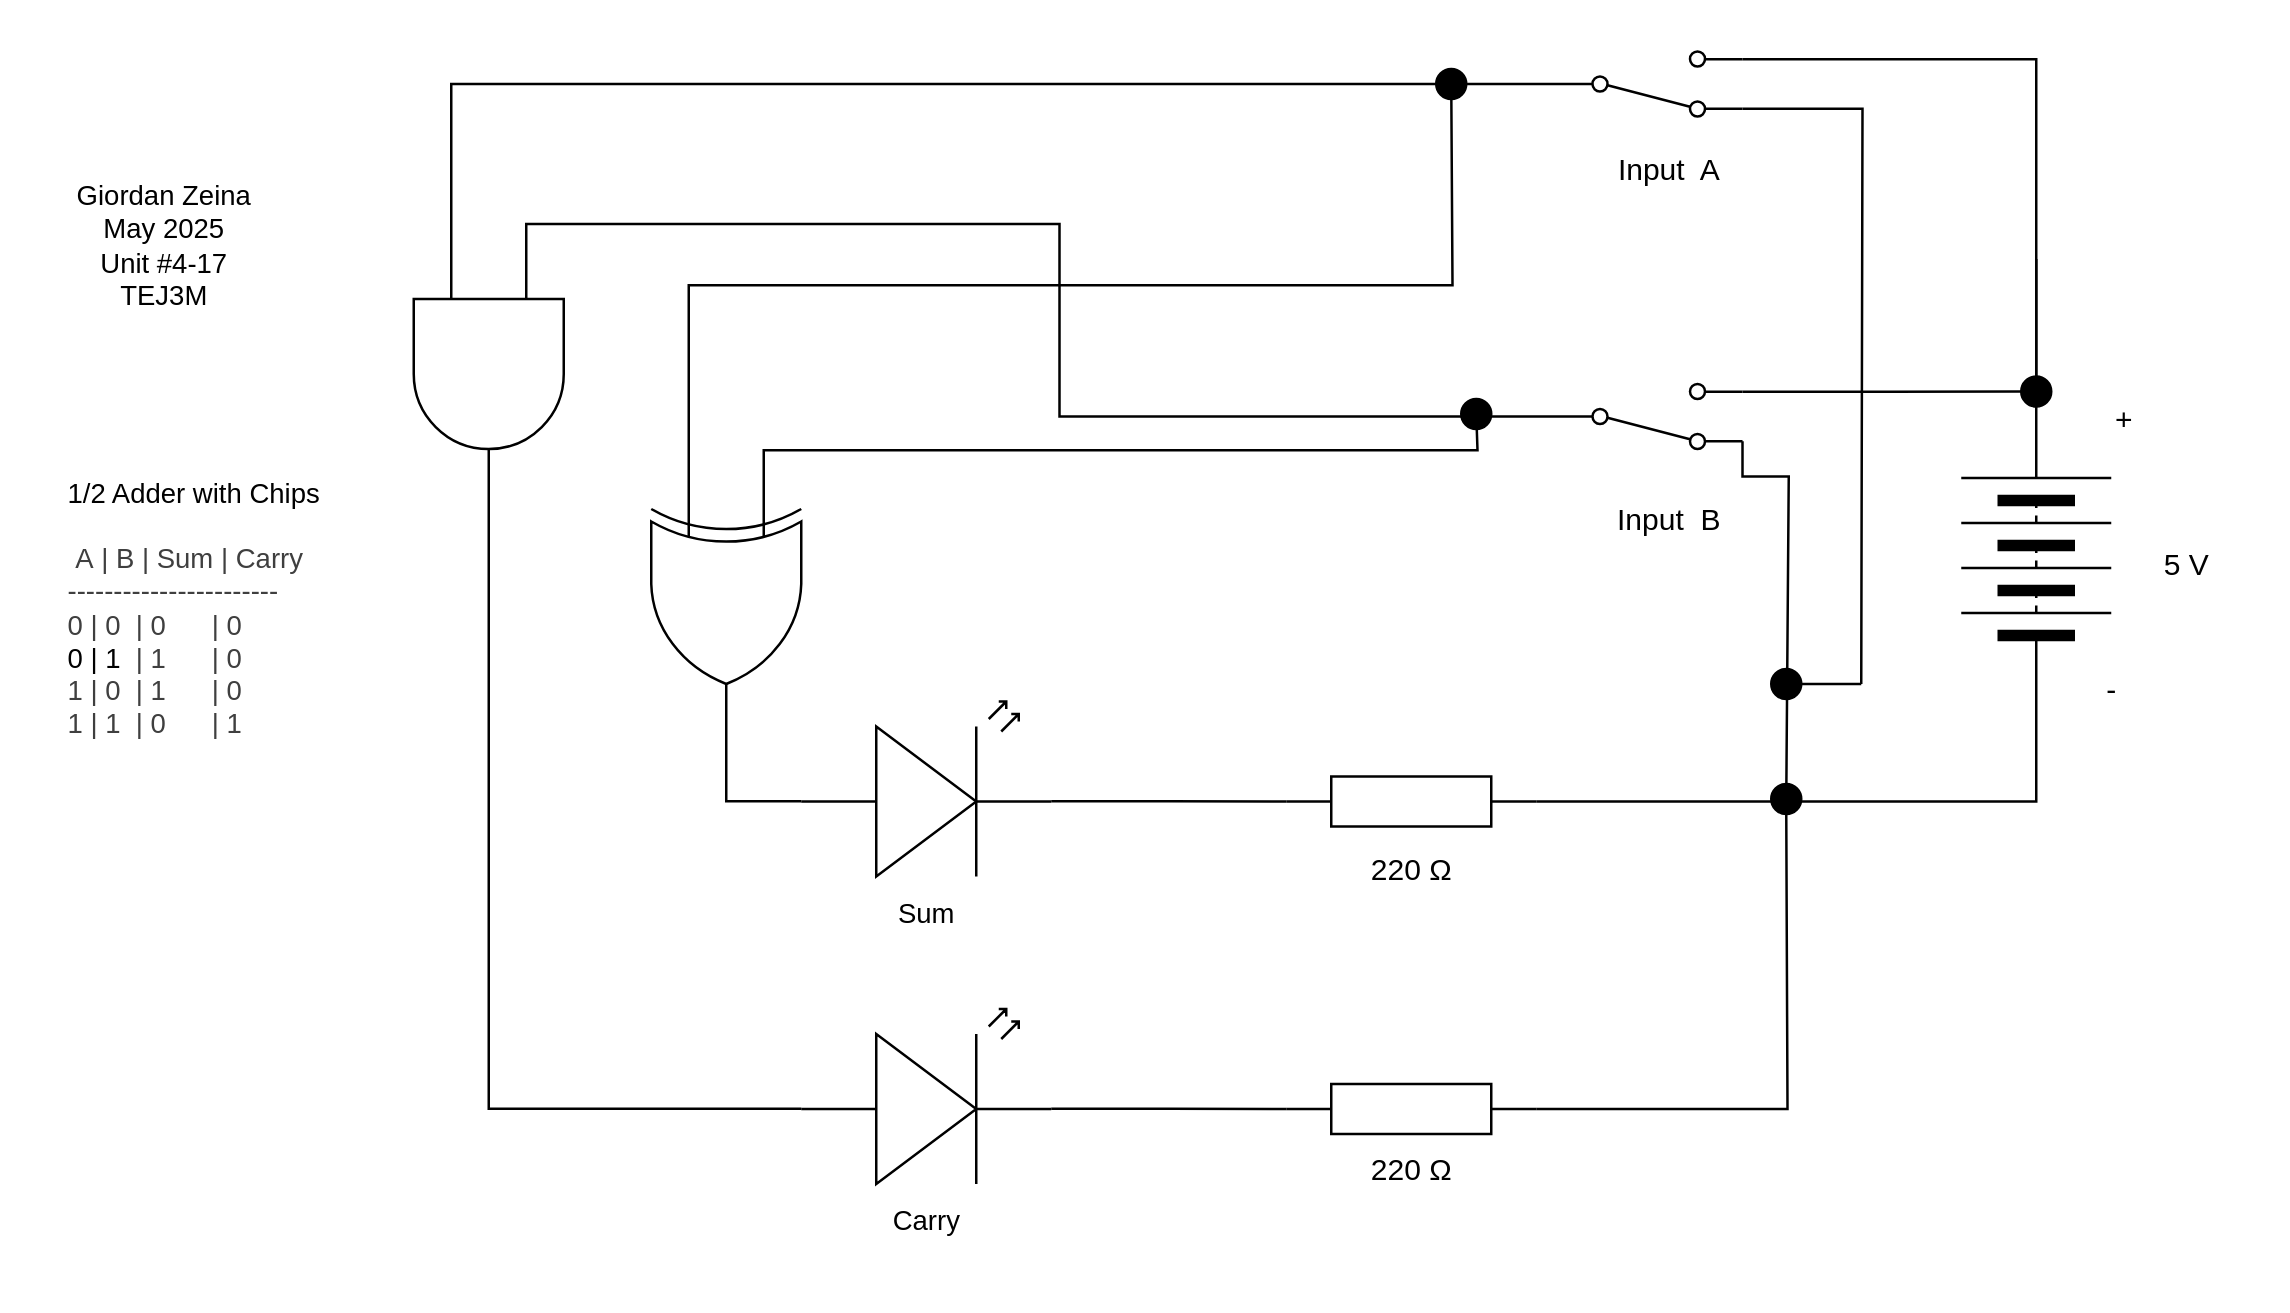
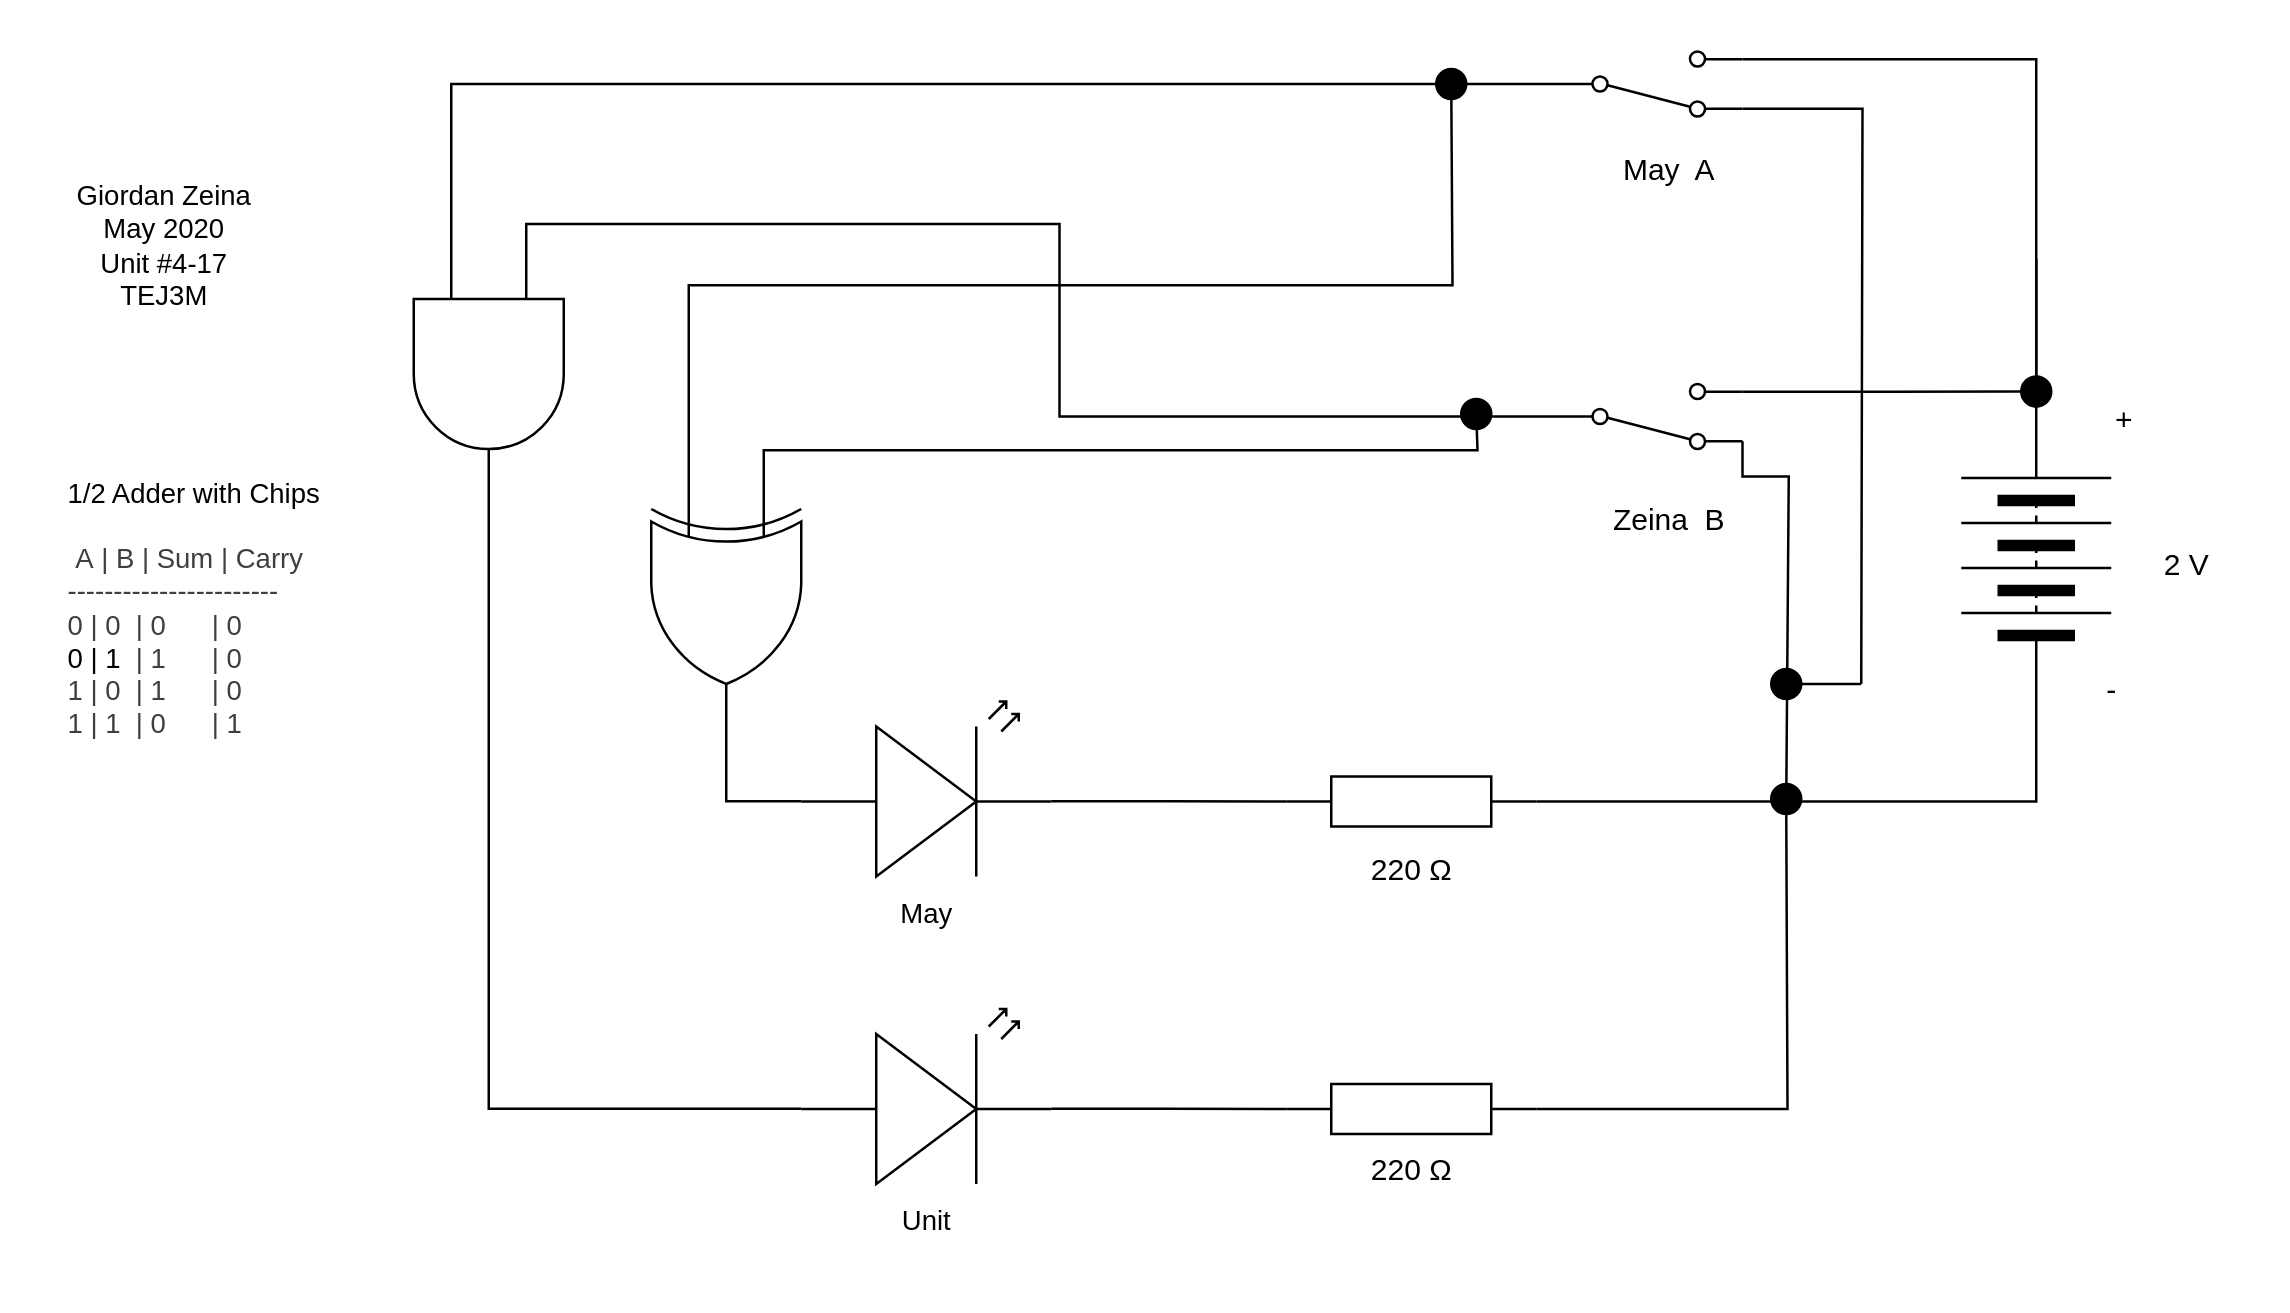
(1670, 171) -> (1670, 171)
(165, 246) -> (165, 246)
(1670, 521) -> (1670, 521)
(2188, 566) -> (2188, 566)
(928, 914) -> (928, 914)
(928, 1221) -> (928, 1221)
